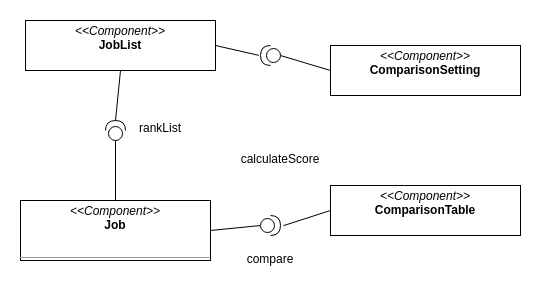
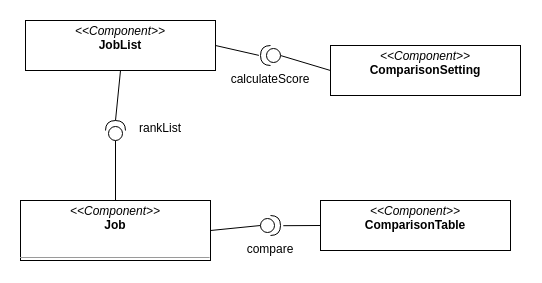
(281, 159) -> (271, 79)
(426, 211) -> (416, 226)
(271, 259) -> (271, 249)
